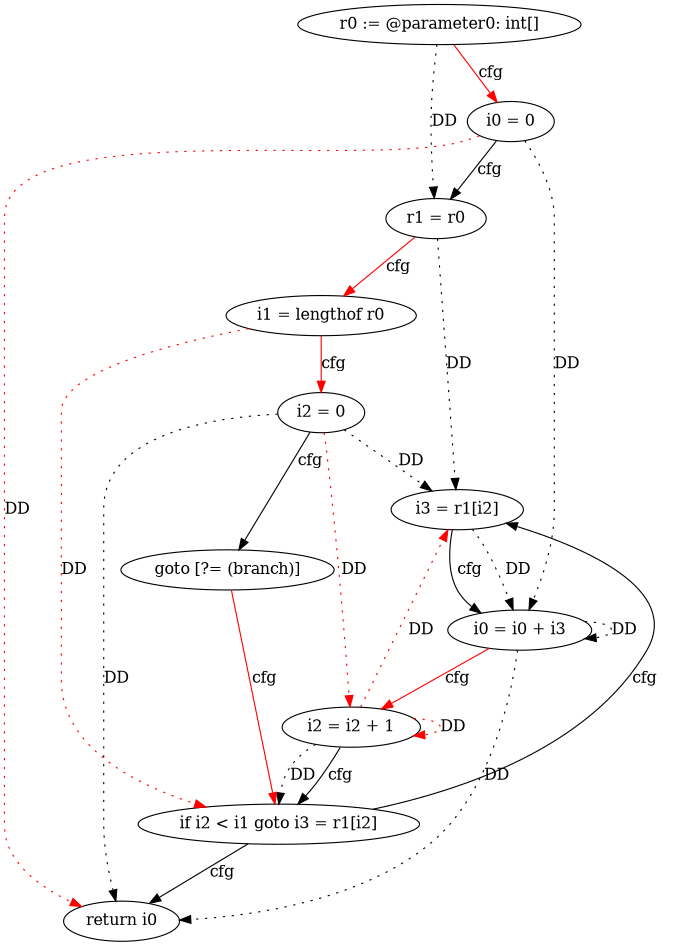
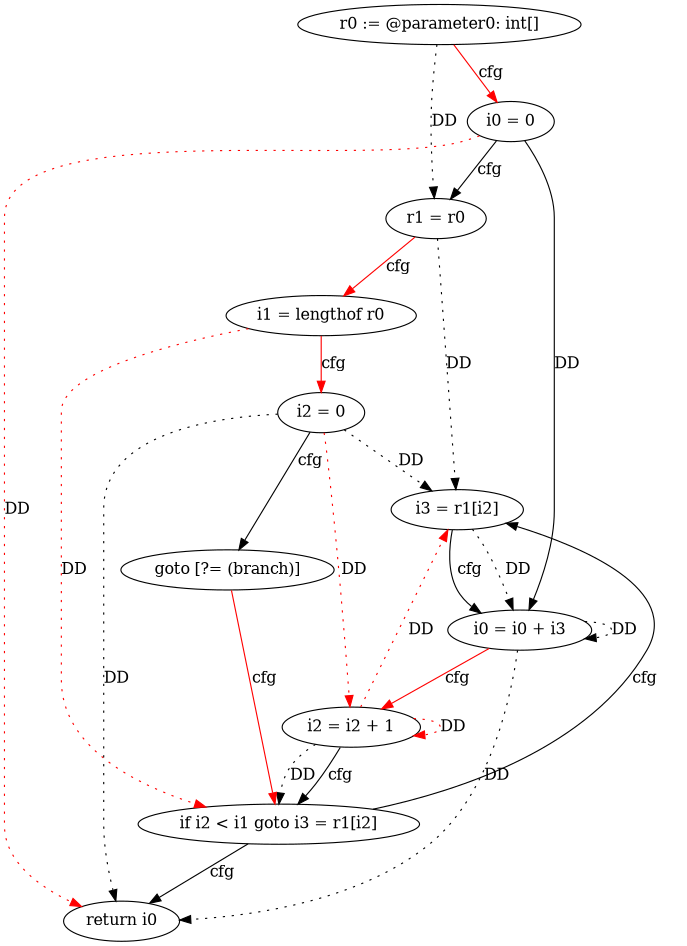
(554, 368) -> (554, 368)
